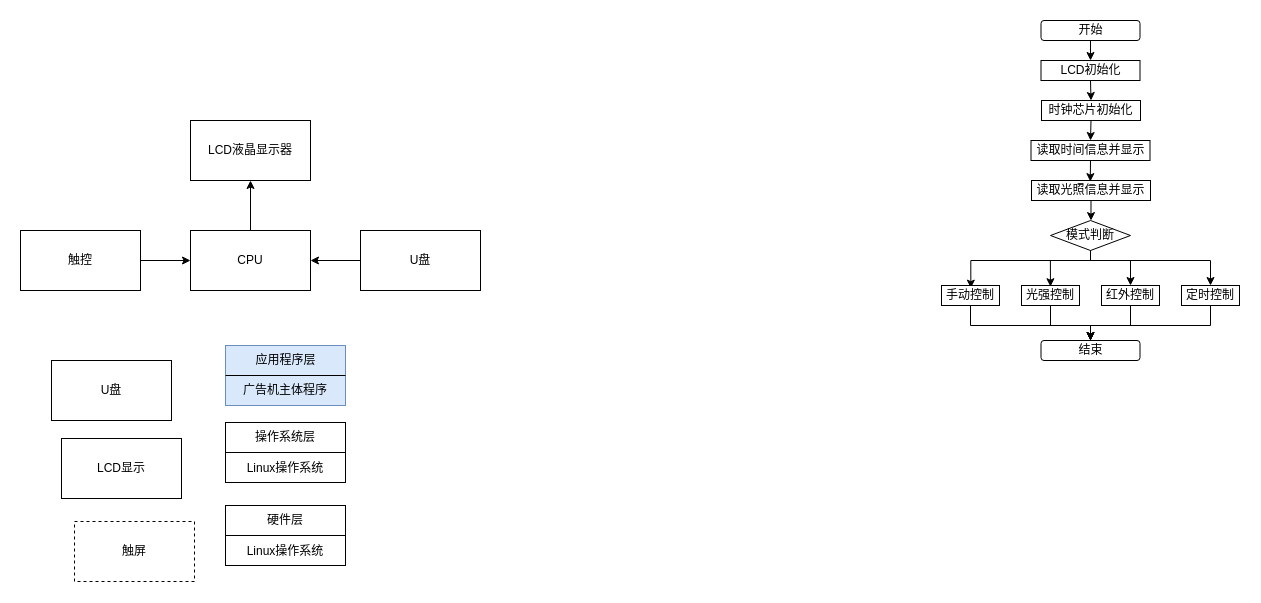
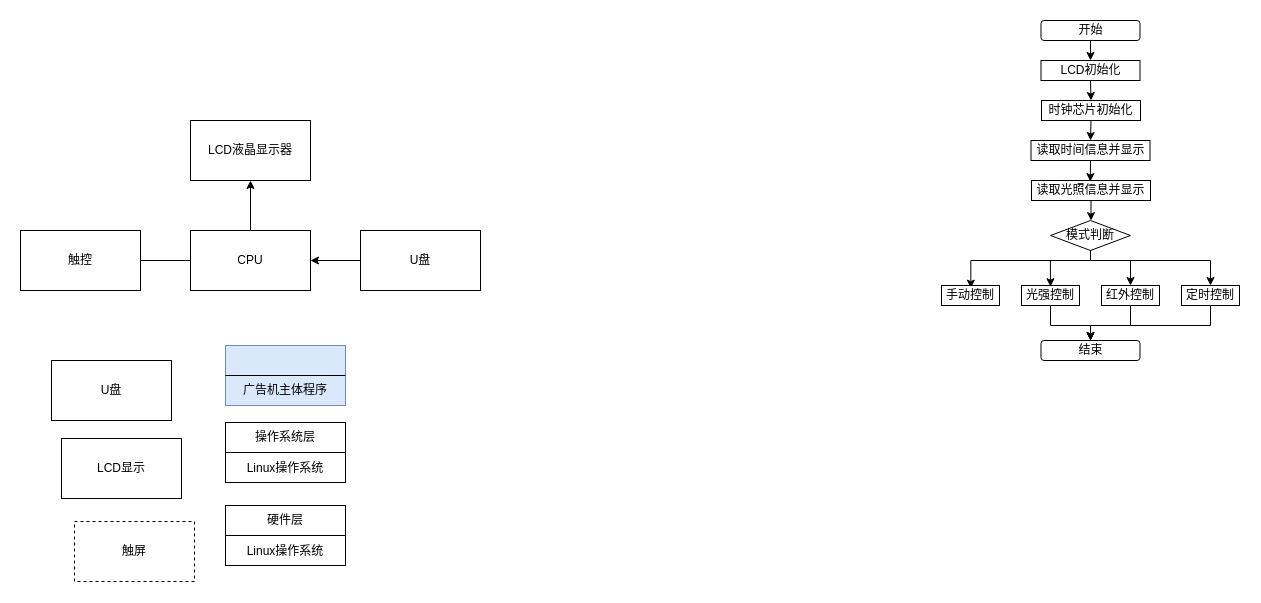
(182, 261) -> (185, 261)
(1000, 326) -> none
(286, 361) -> none
